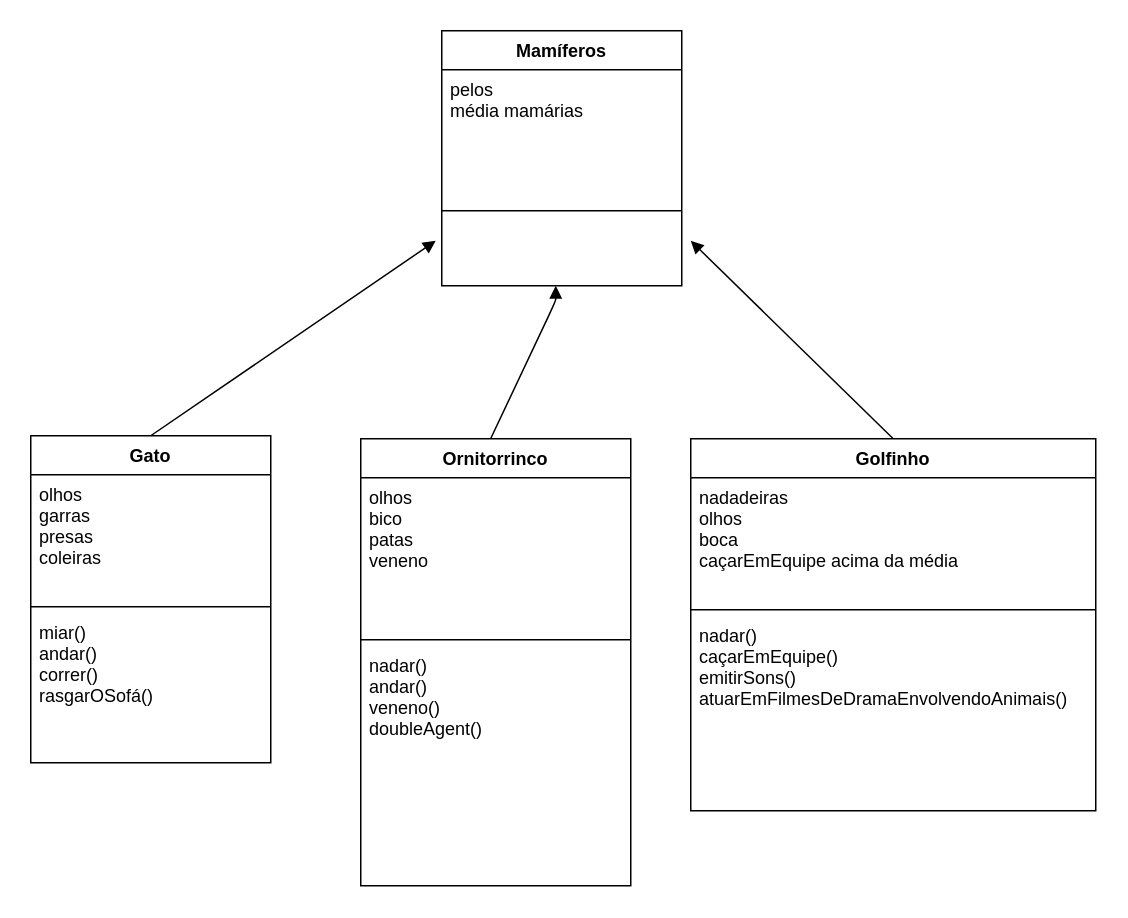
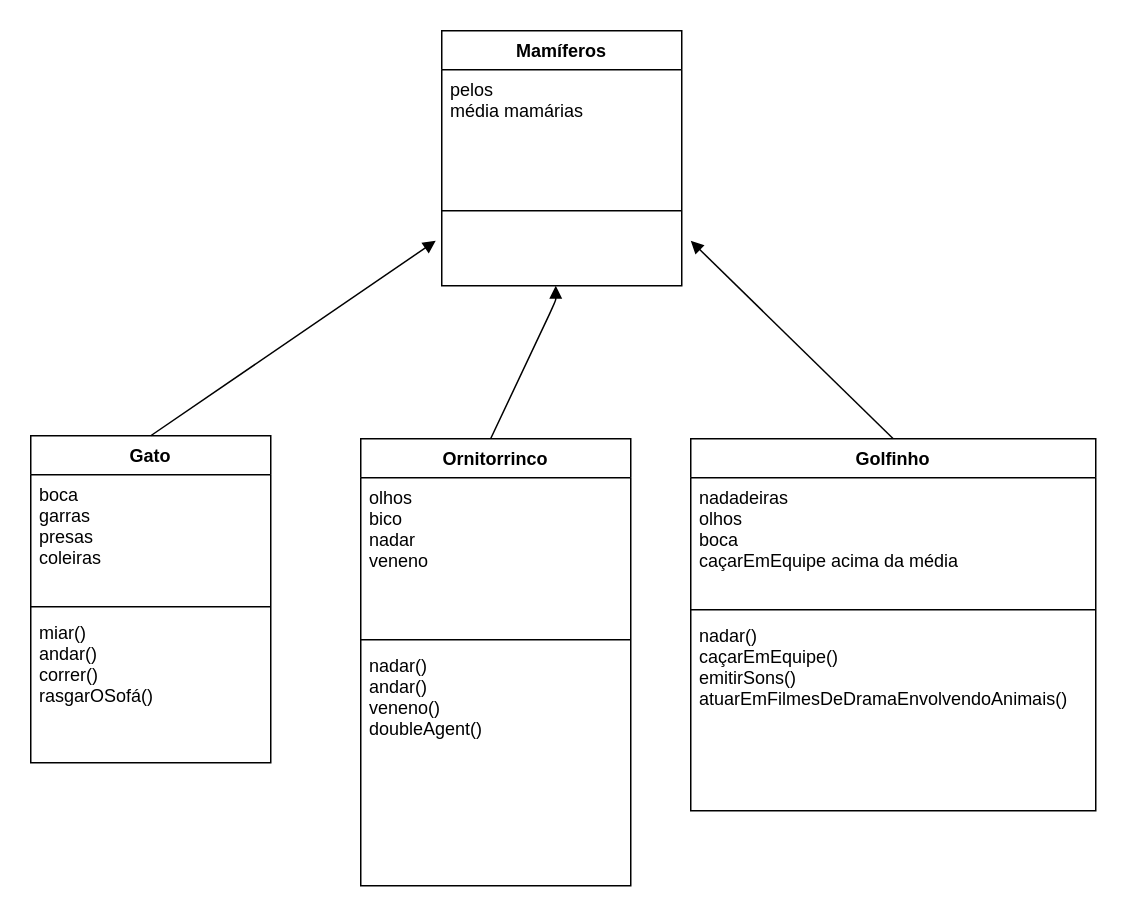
(62, 495) -> (59, 495)
(392, 498) -> (392, 498)
